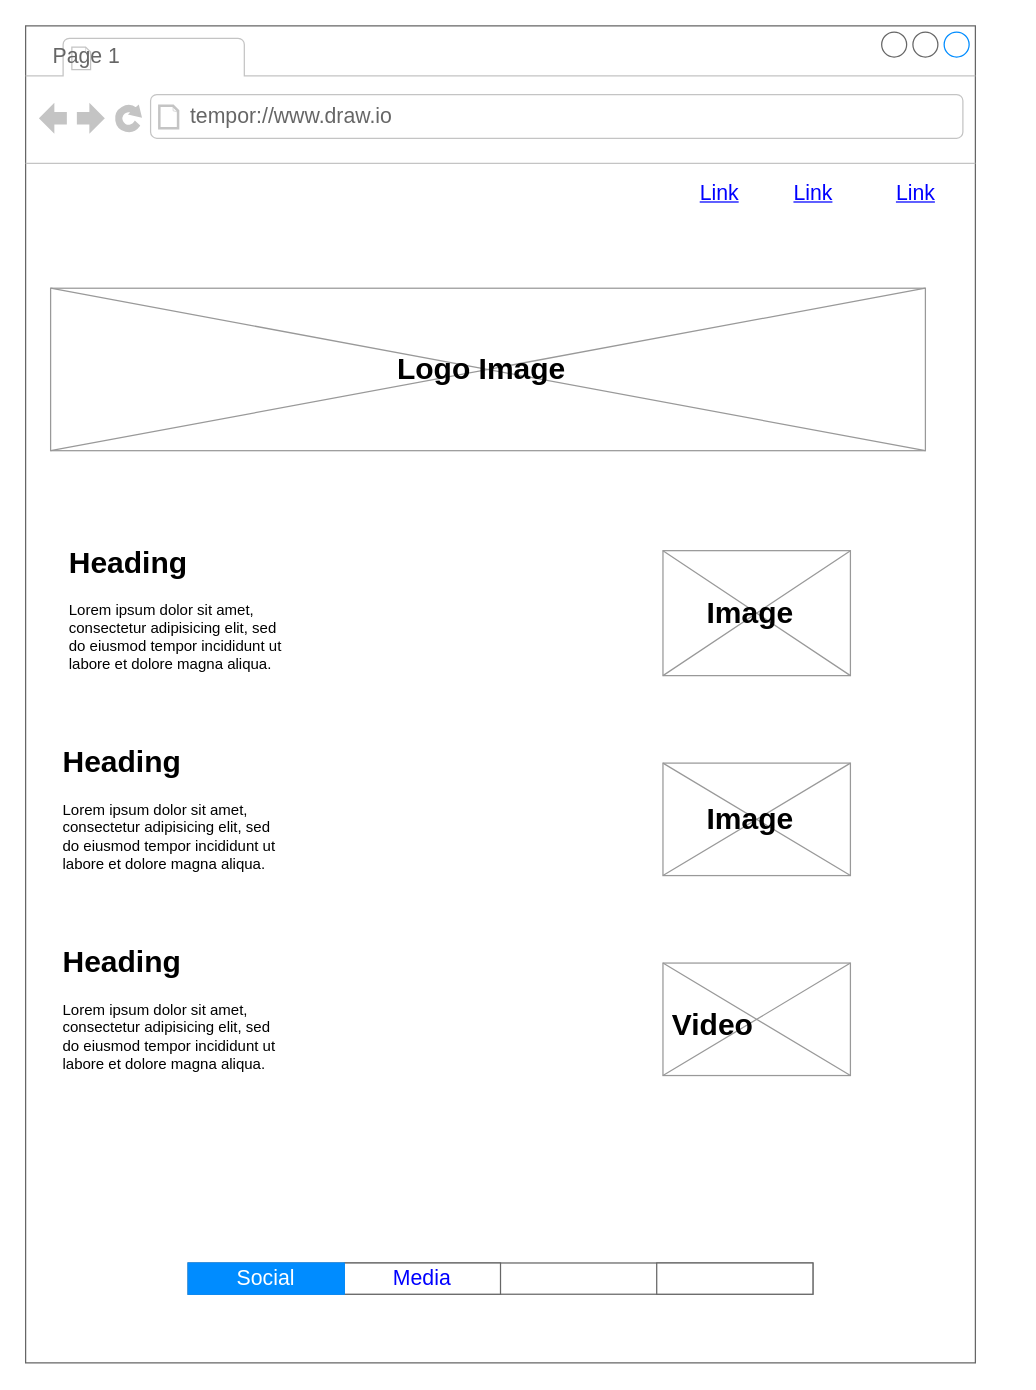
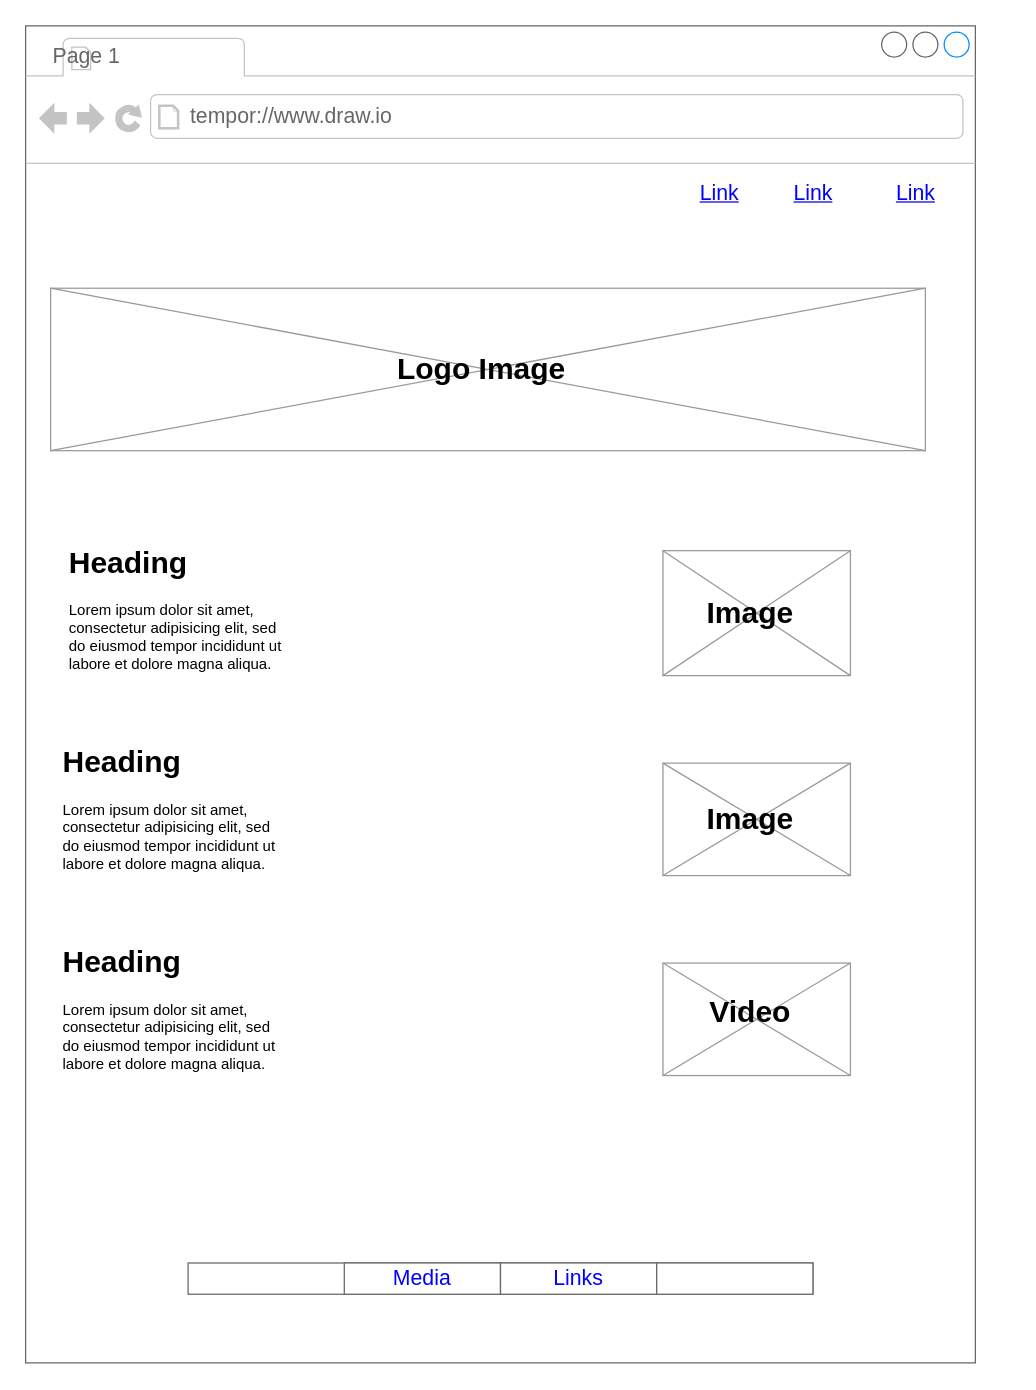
(713, 1026) -> (751, 1013)
(266, 1279) -> none
none -> (579, 1279)
